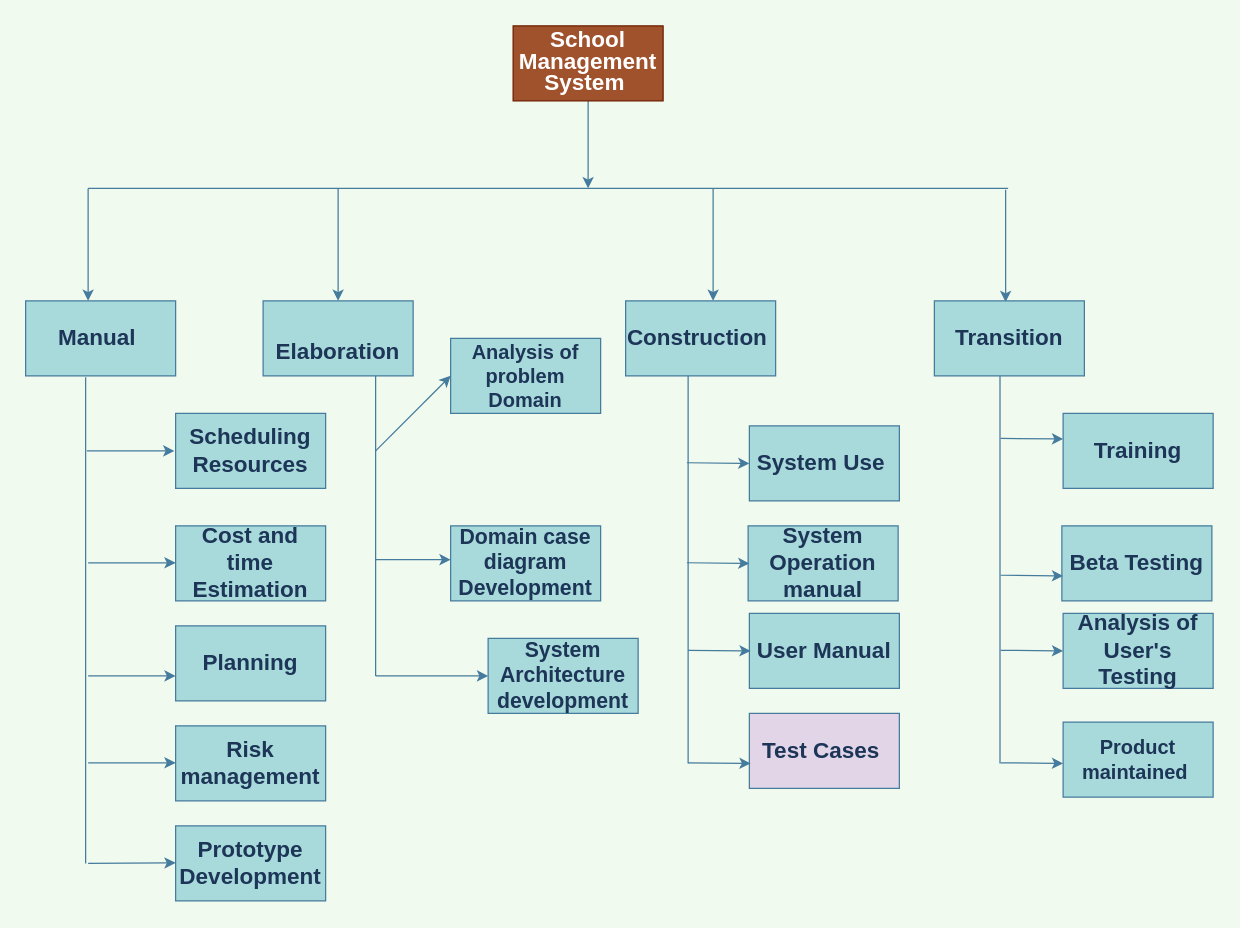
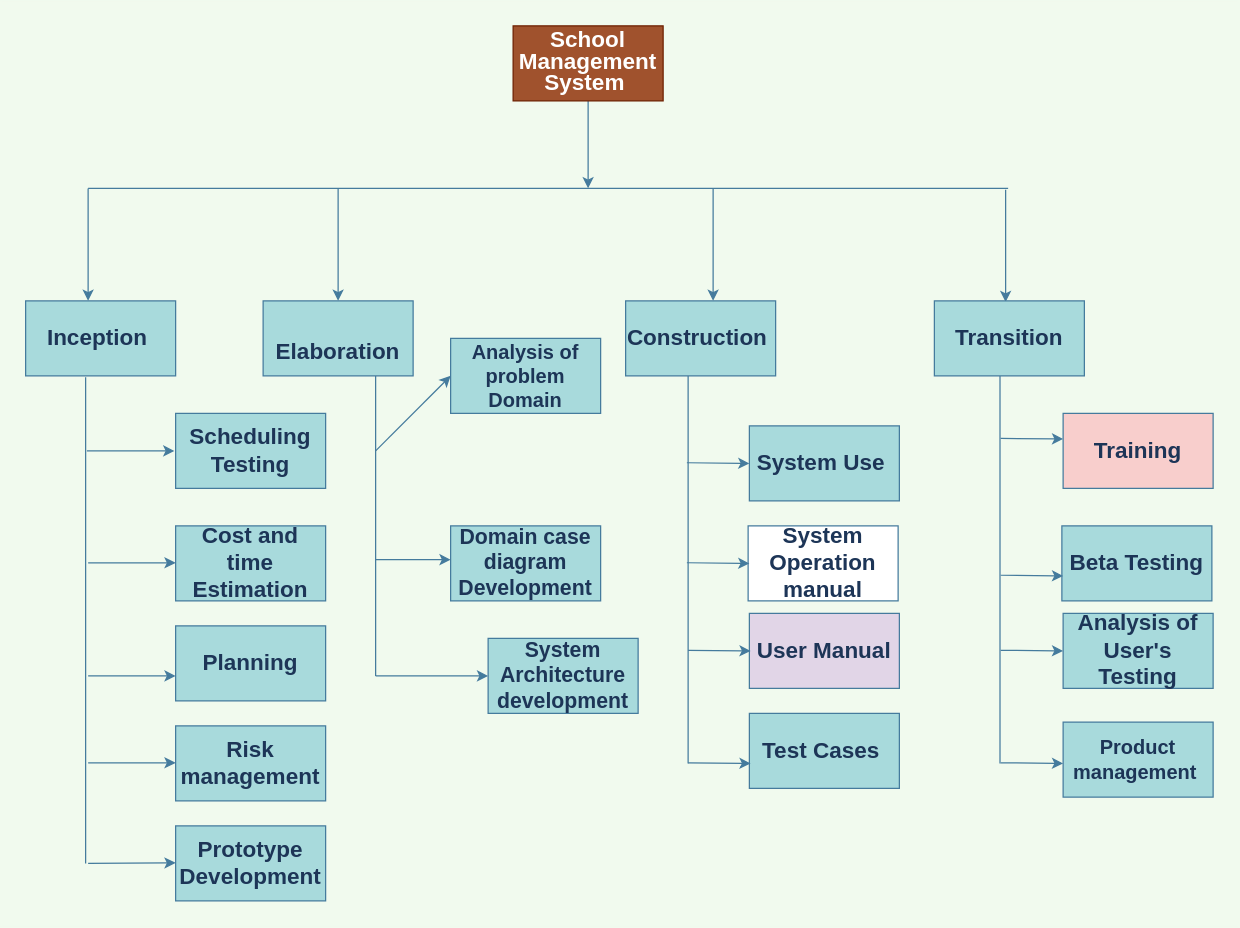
(101, 338) -> (101, 338)
(251, 451) -> (251, 451)
(1138, 451) -> (1138, 451)
(823, 563) -> (823, 563)
(824, 651) -> (824, 651)
(824, 751) -> (824, 751)
(1138, 759) -> (1138, 759)
